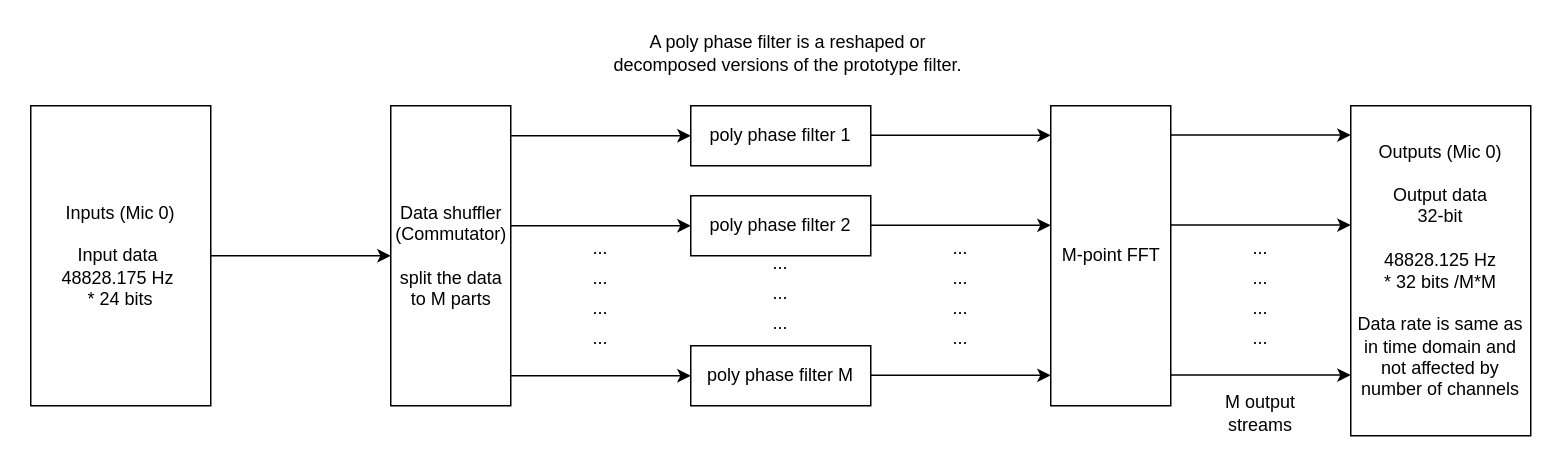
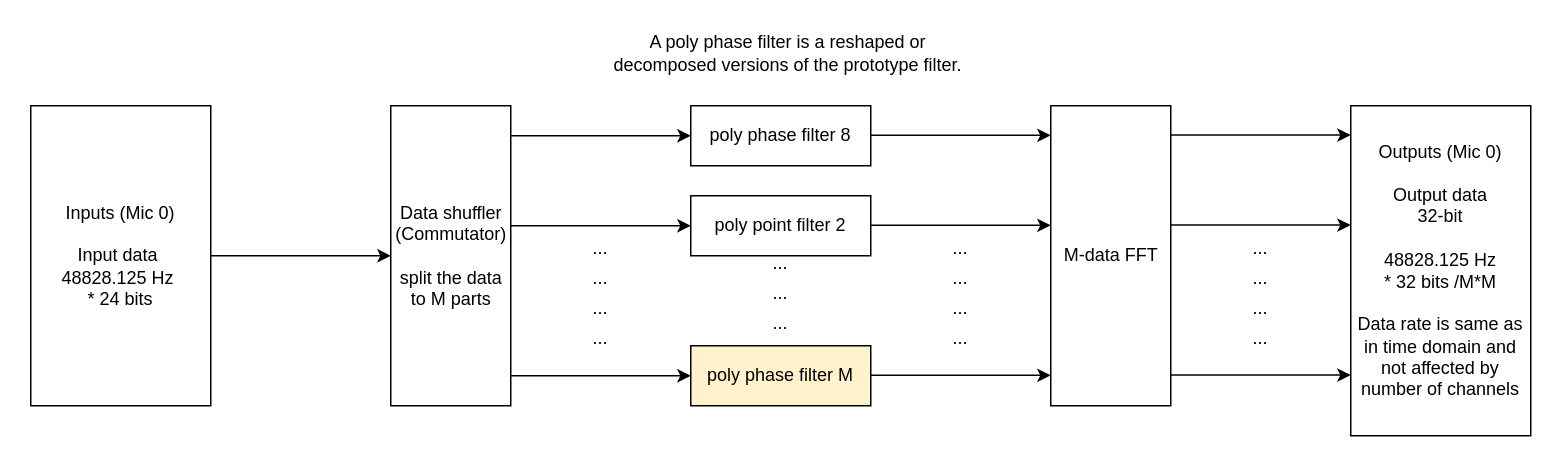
(781, 136) -> (781, 136)
(781, 226) -> (781, 226)
(121, 256) -> (121, 256)
(1112, 256) -> (1112, 256)
(781, 376) -> (781, 376)
(1261, 413) -> none
